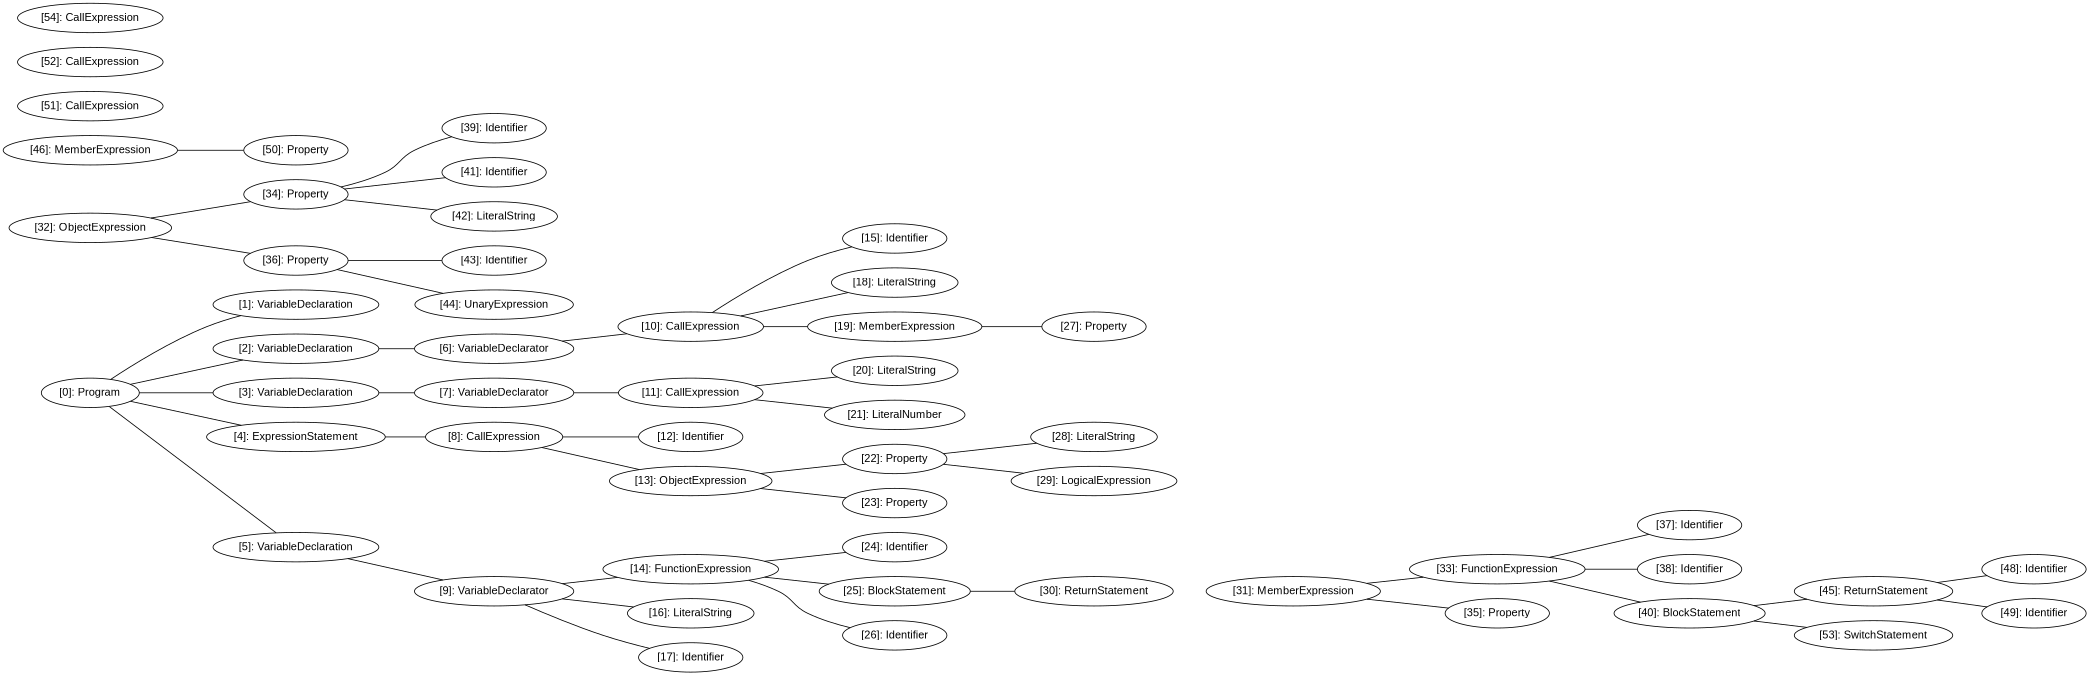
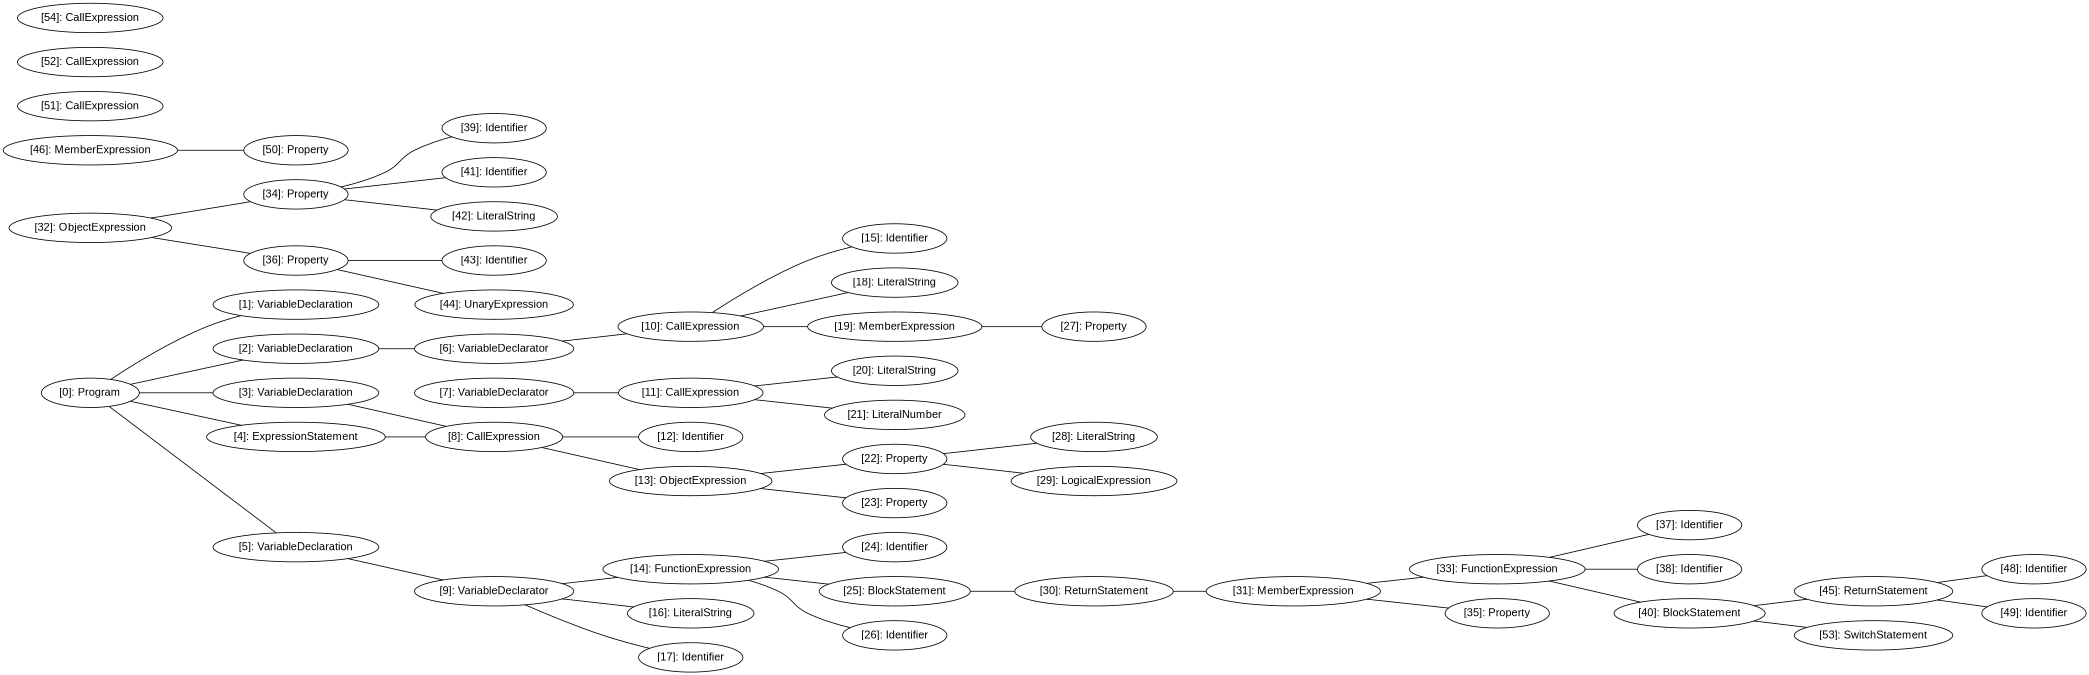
(397, 393) -> (397, 415)
none -> (1190, 591)
